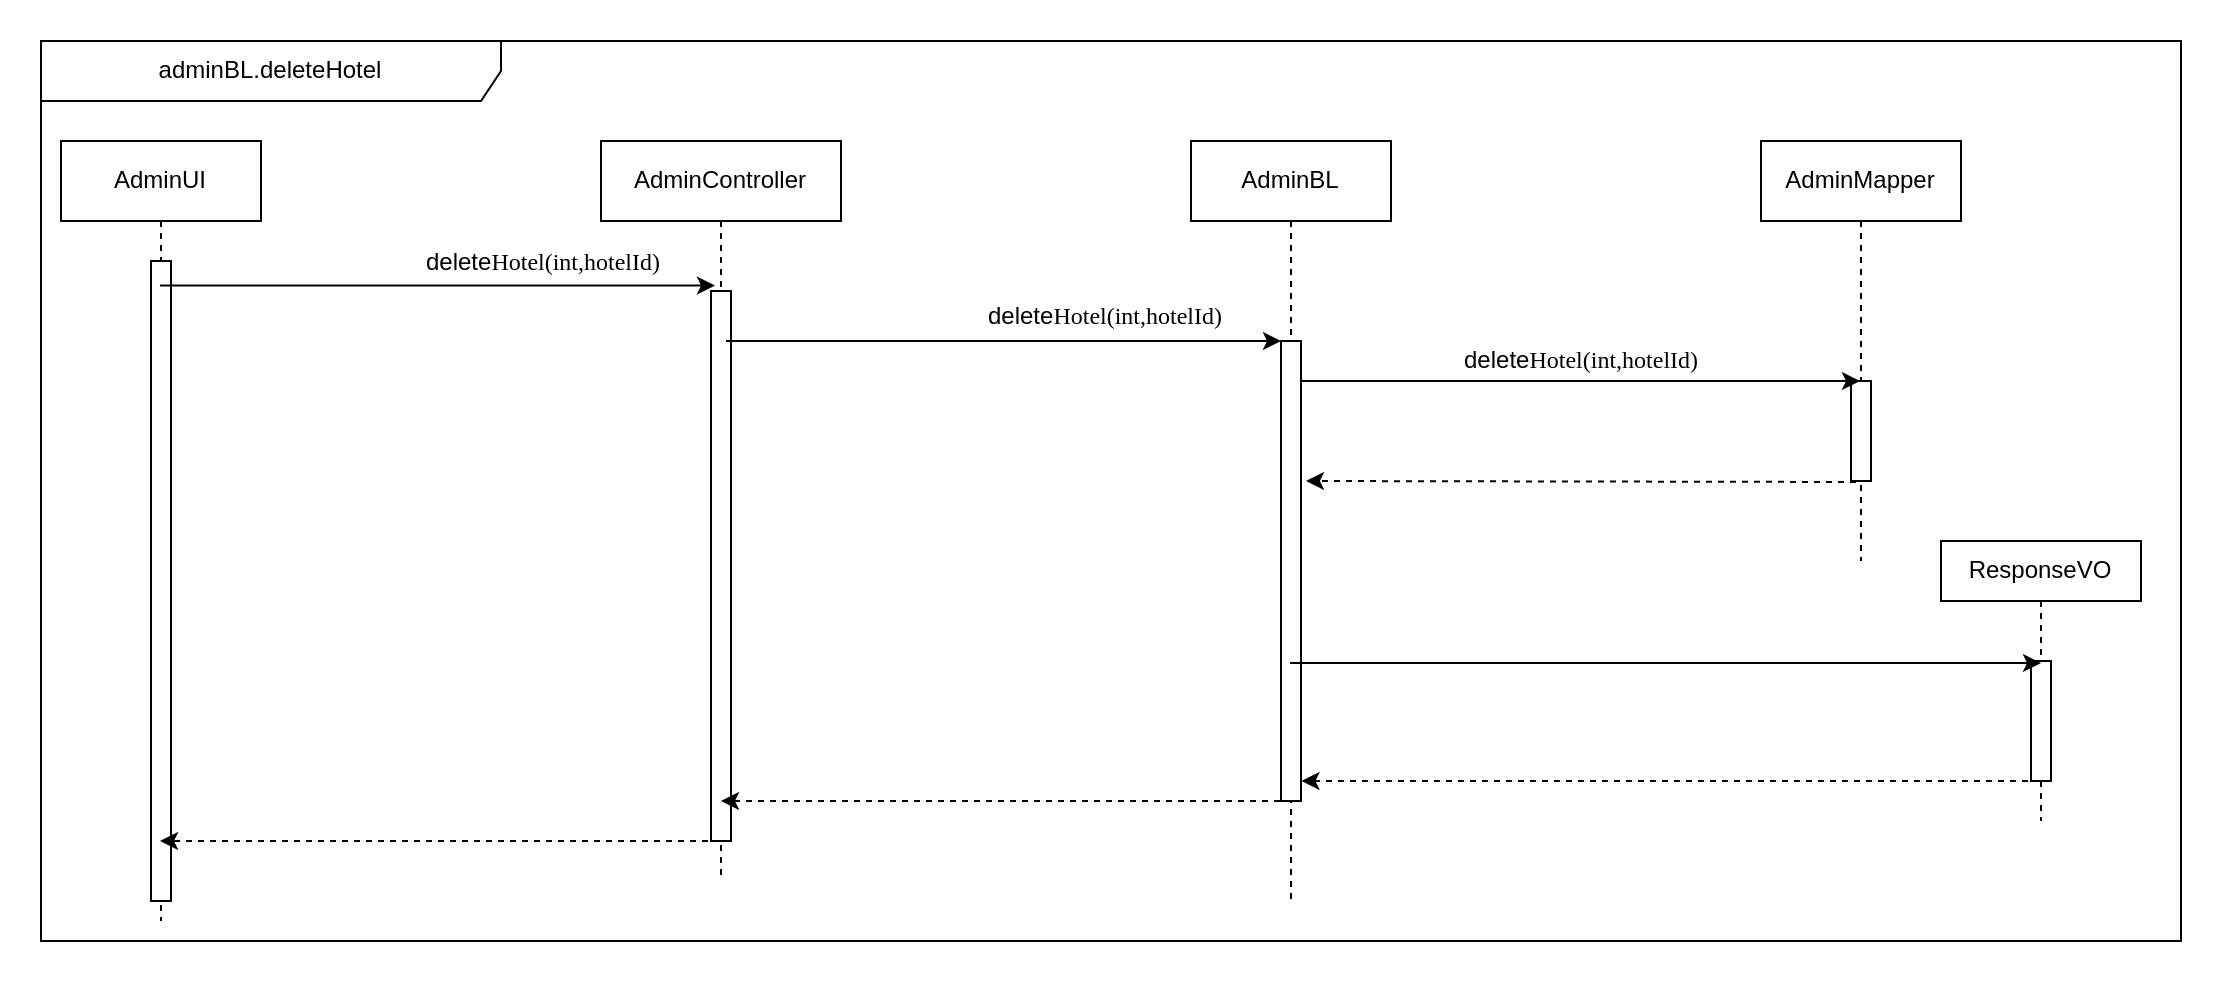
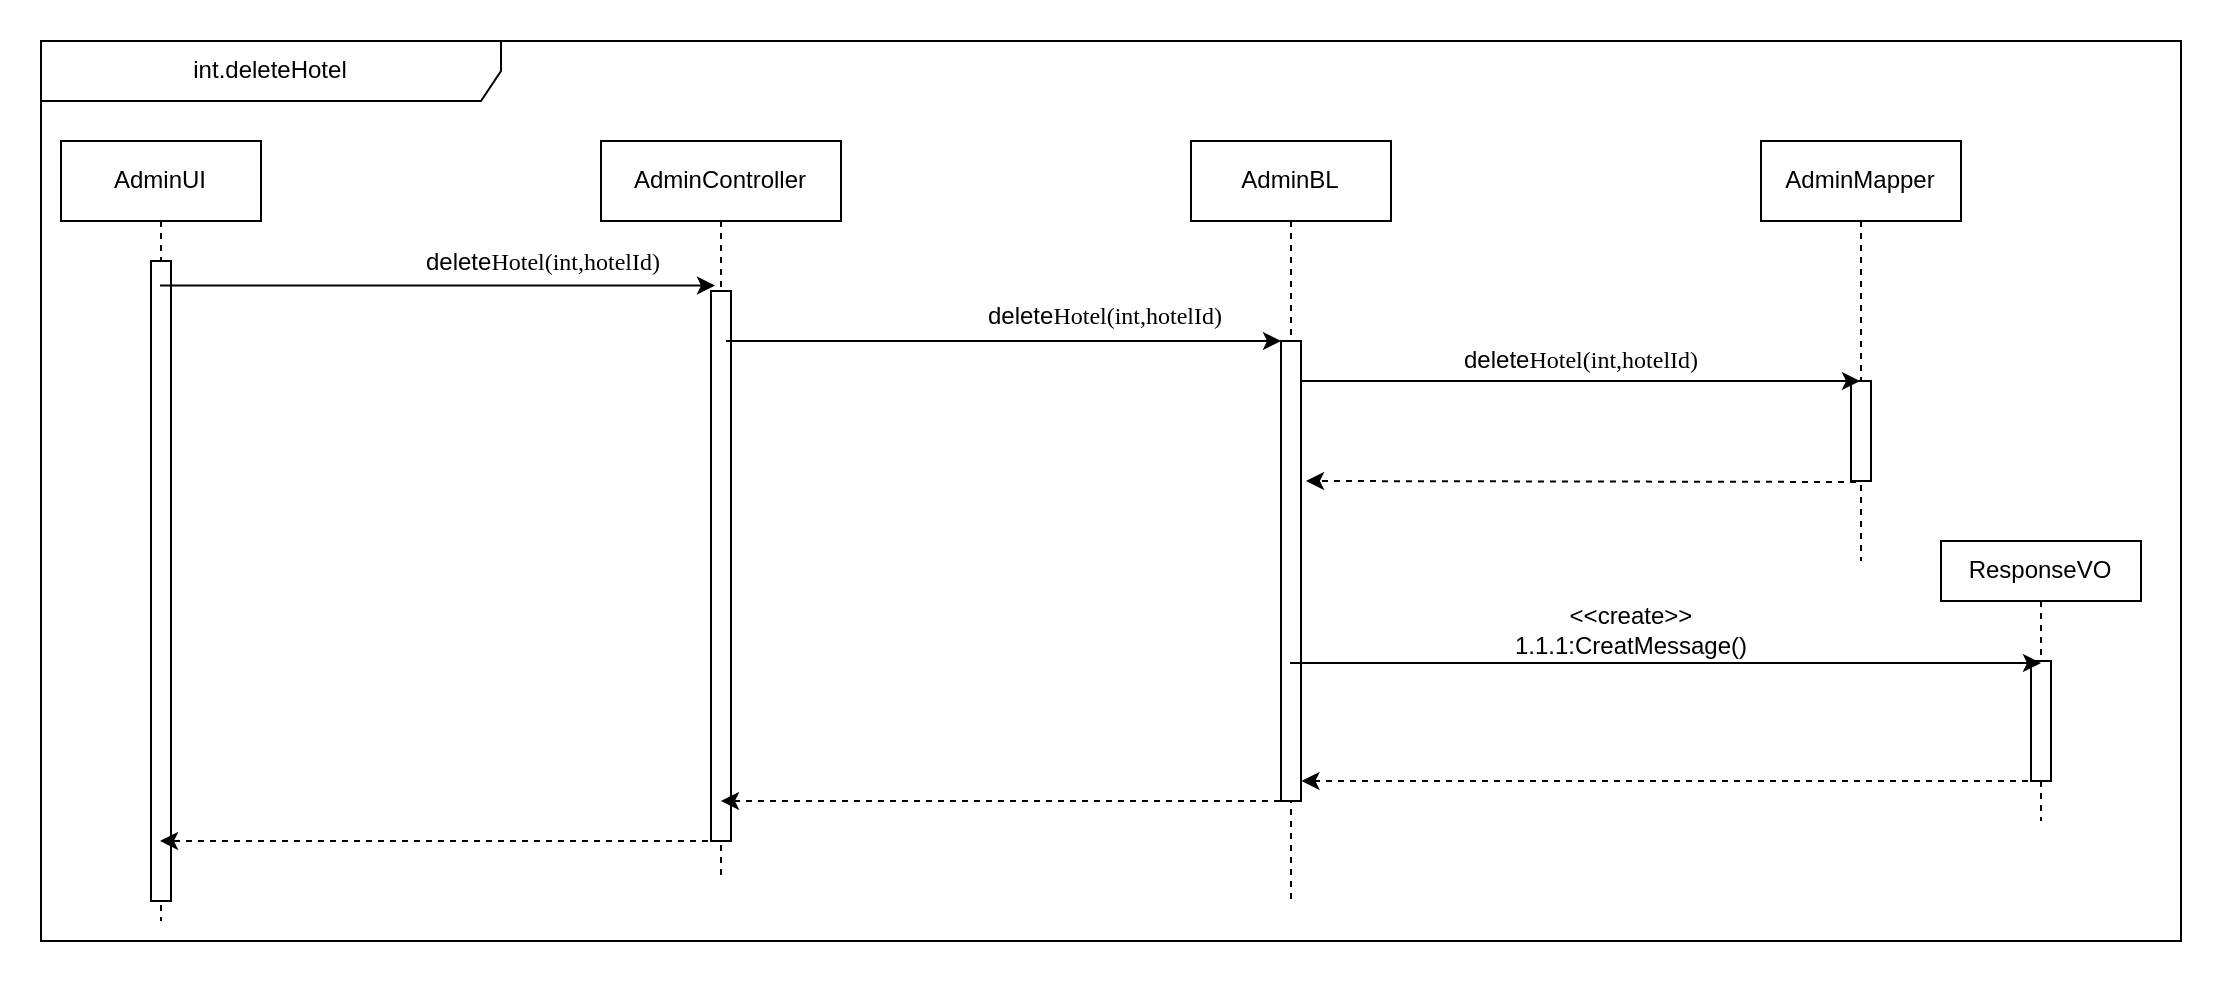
(271, 71) -> (271, 71)
none -> (1631, 631)
